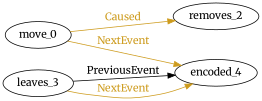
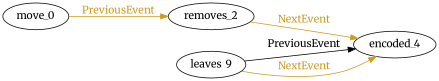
(123, 17) -> (118, 11)
(121, 52) -> (301, 29)
(38, 83) -> (211, 65)
